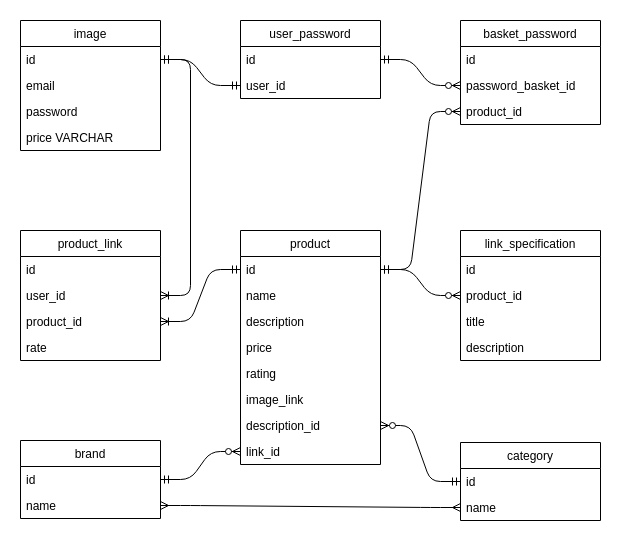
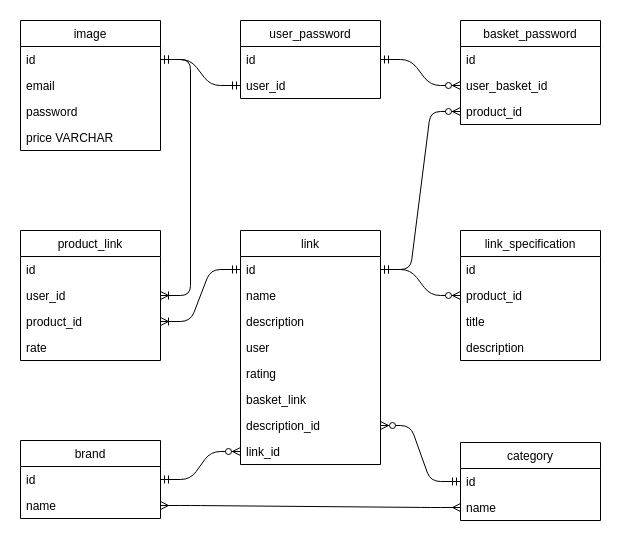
(525, 86) -> (511, 86)
(310, 244) -> (310, 244)
(261, 348) -> (259, 348)
(275, 400) -> (280, 400)
